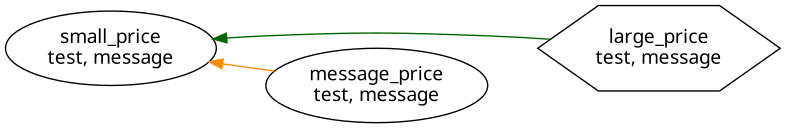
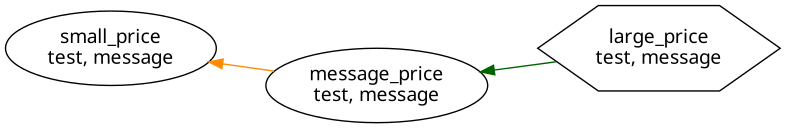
(388, 33) -> (525, 66)
